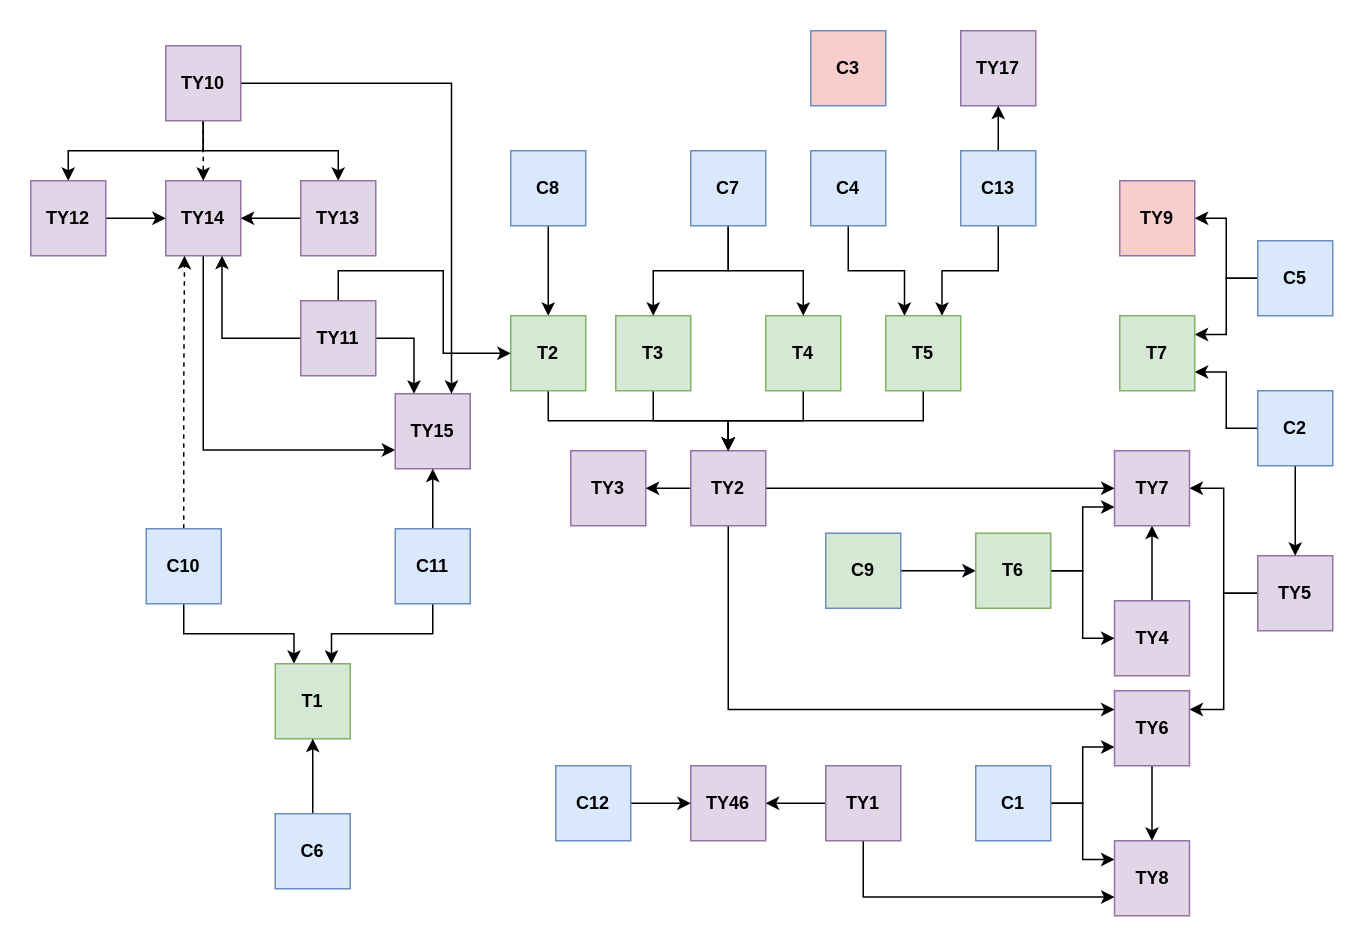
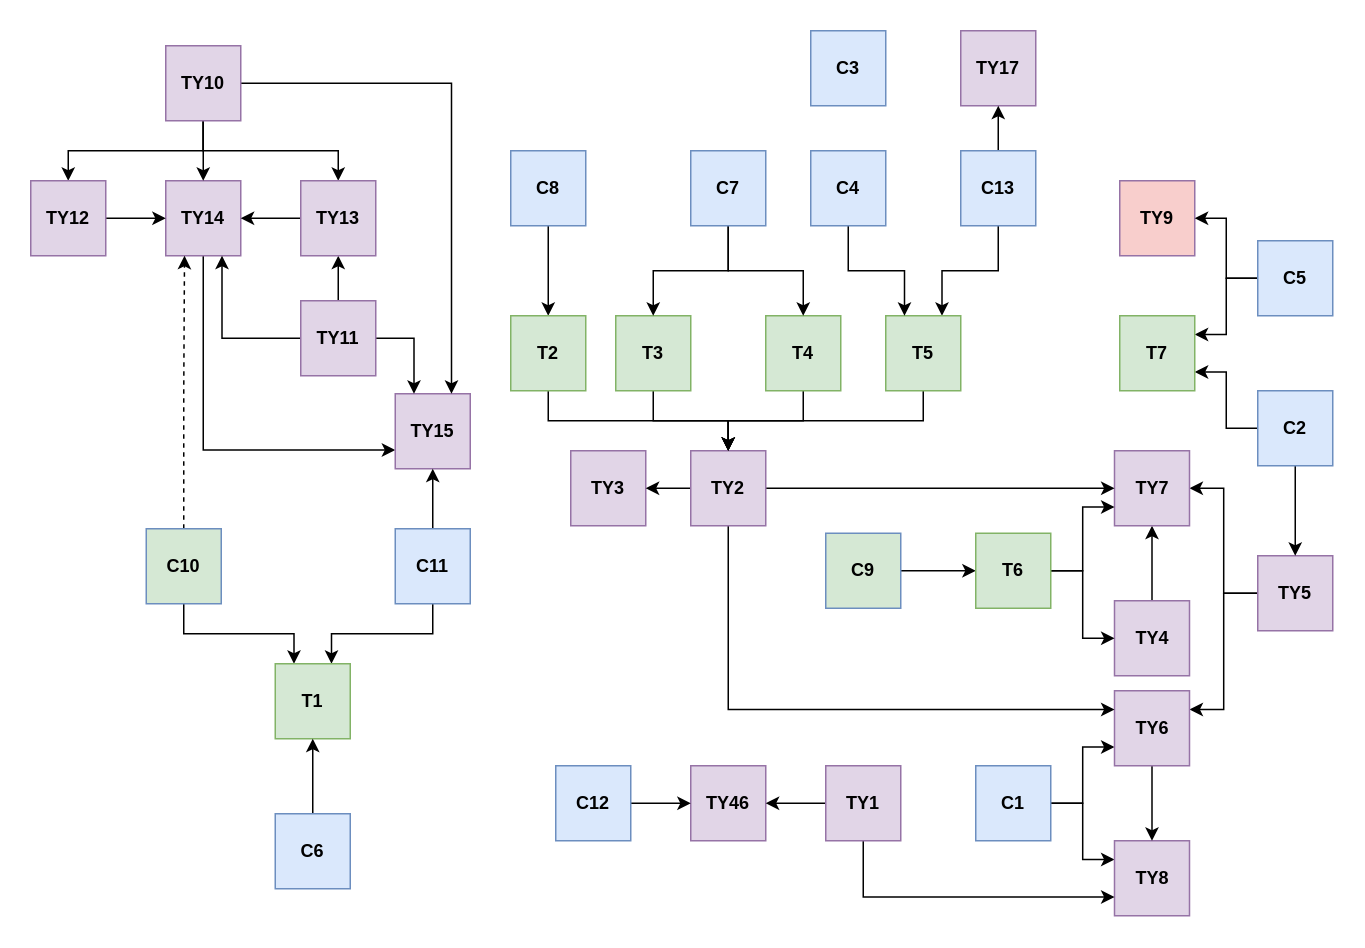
(848, 68) -> (848, 68)
(203, 160) -> (203, 160)
(443, 287) -> (338, 269)
(184, 566) -> (184, 566)
